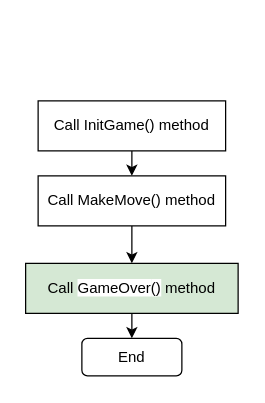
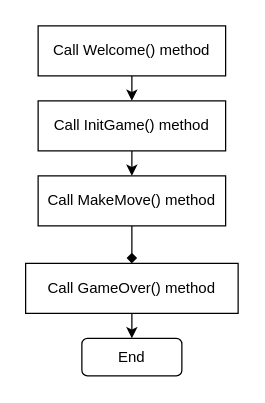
none -> (132, 51)
none -> (132, 84)
(132, 253) -> (132, 252)
(132, 288) -> (132, 288)
